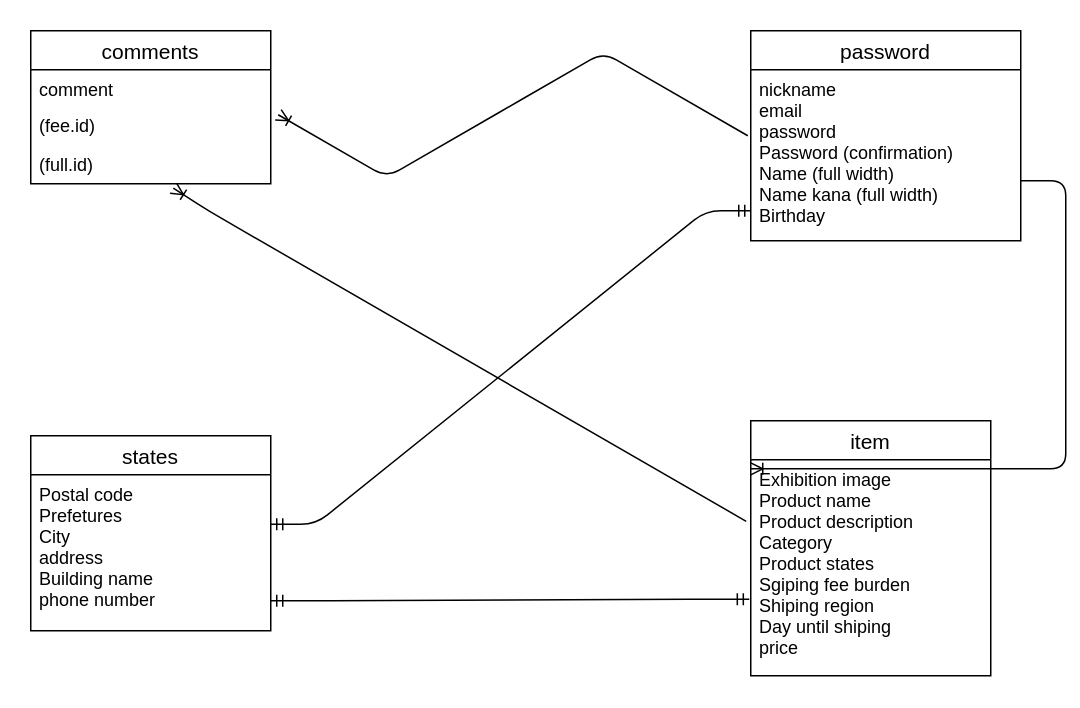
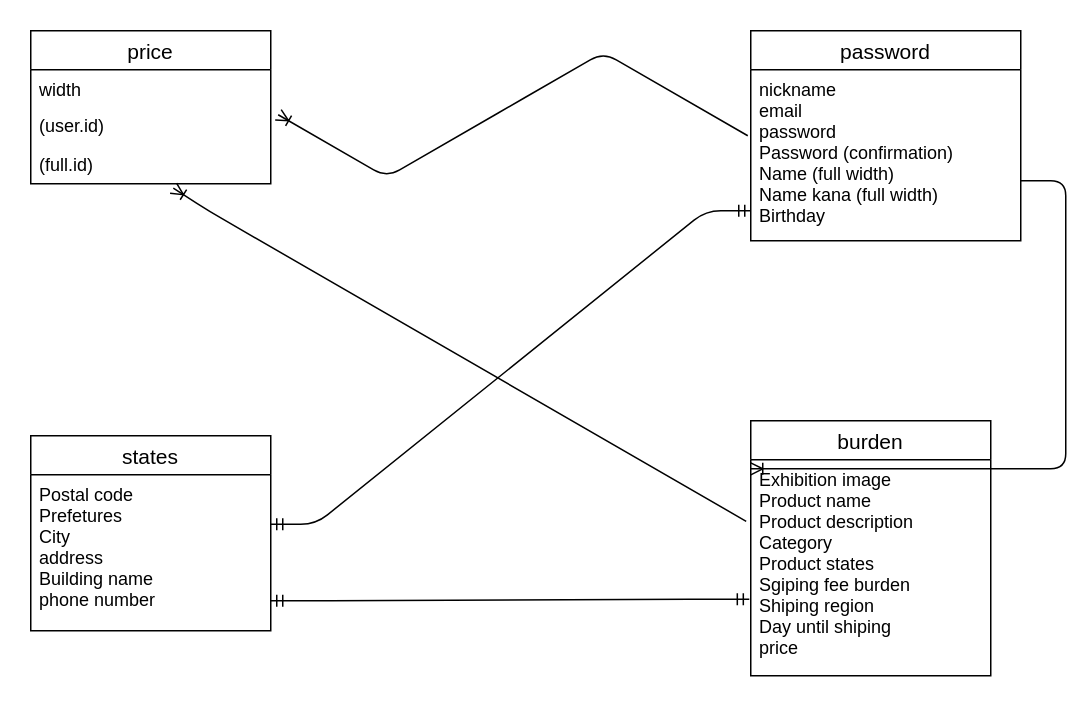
(150, 52) -> (150, 52)
(74, 90) -> (62, 90)
(75, 126) -> (80, 126)
(870, 442) -> (870, 442)
